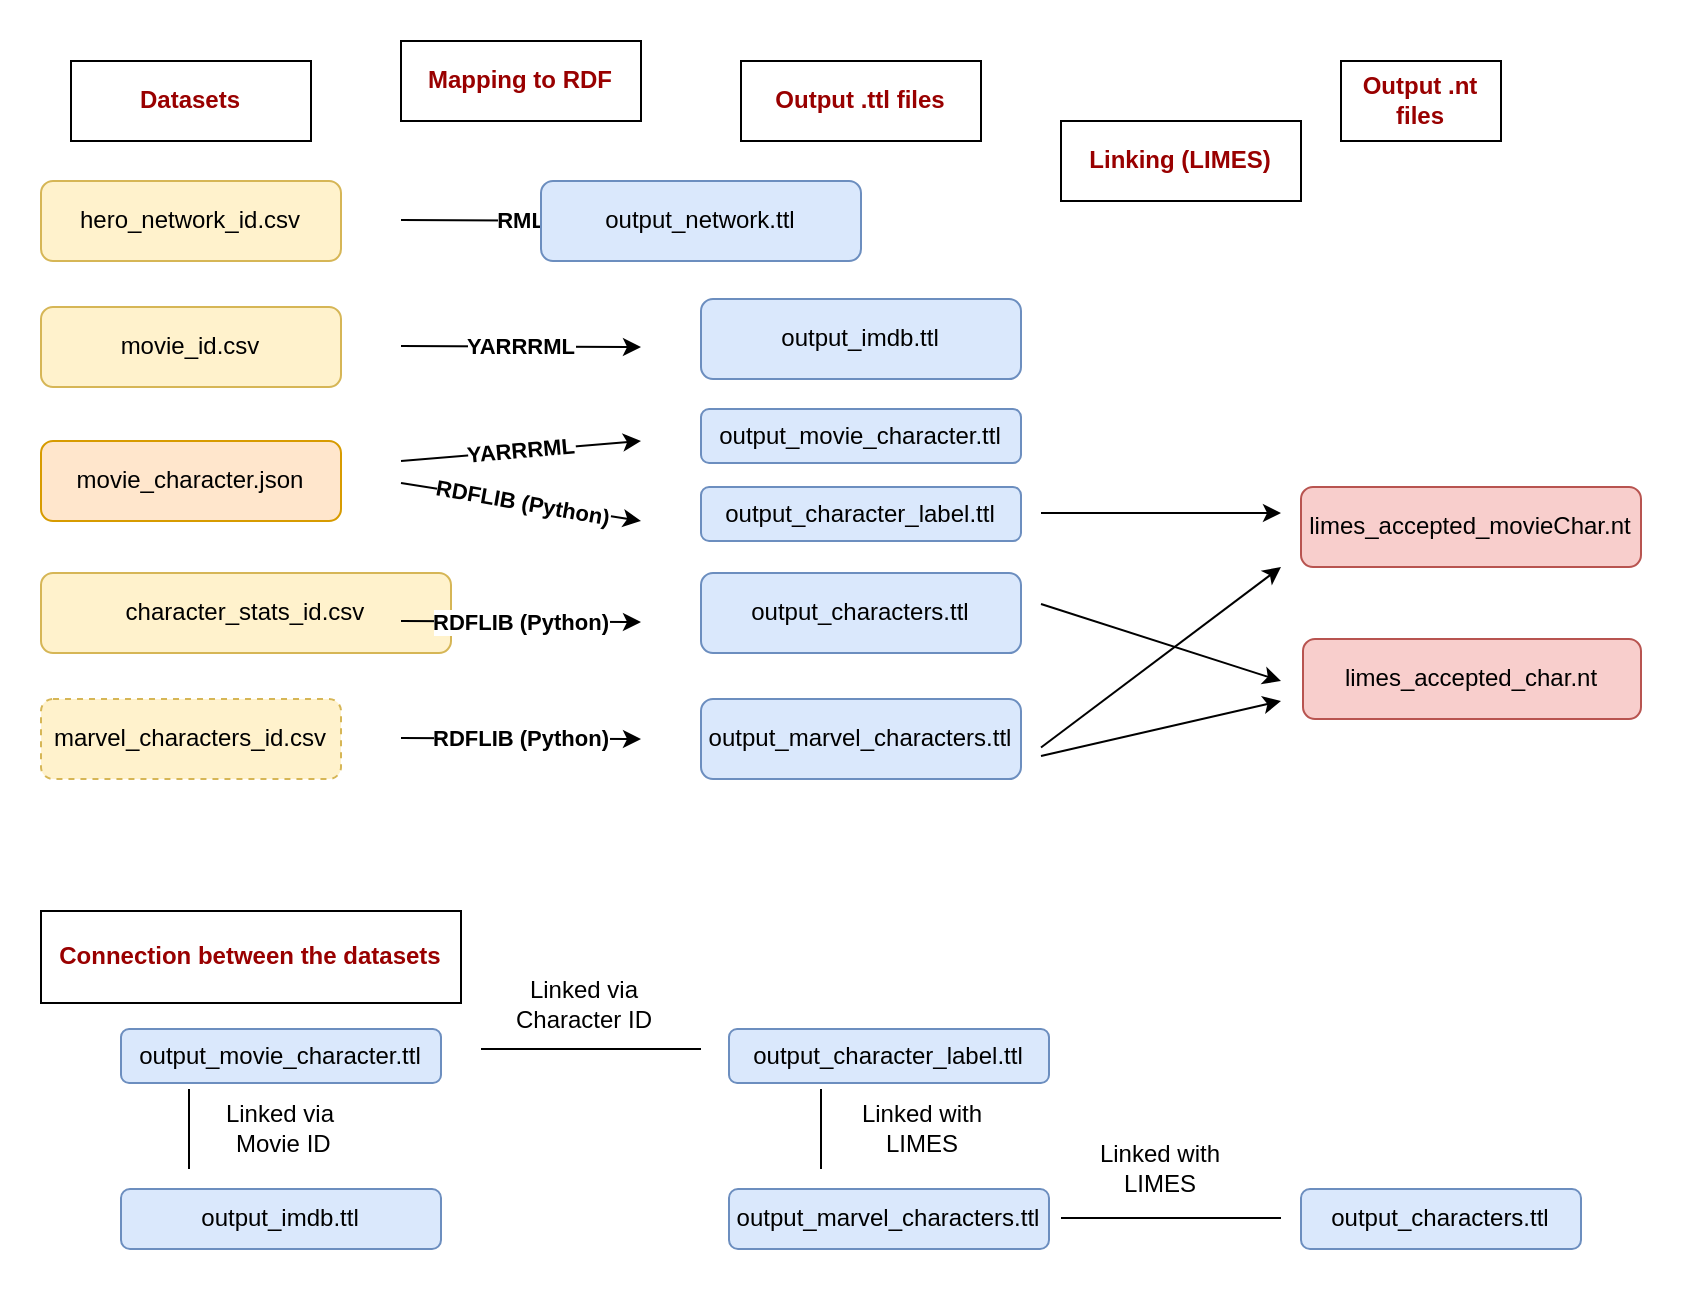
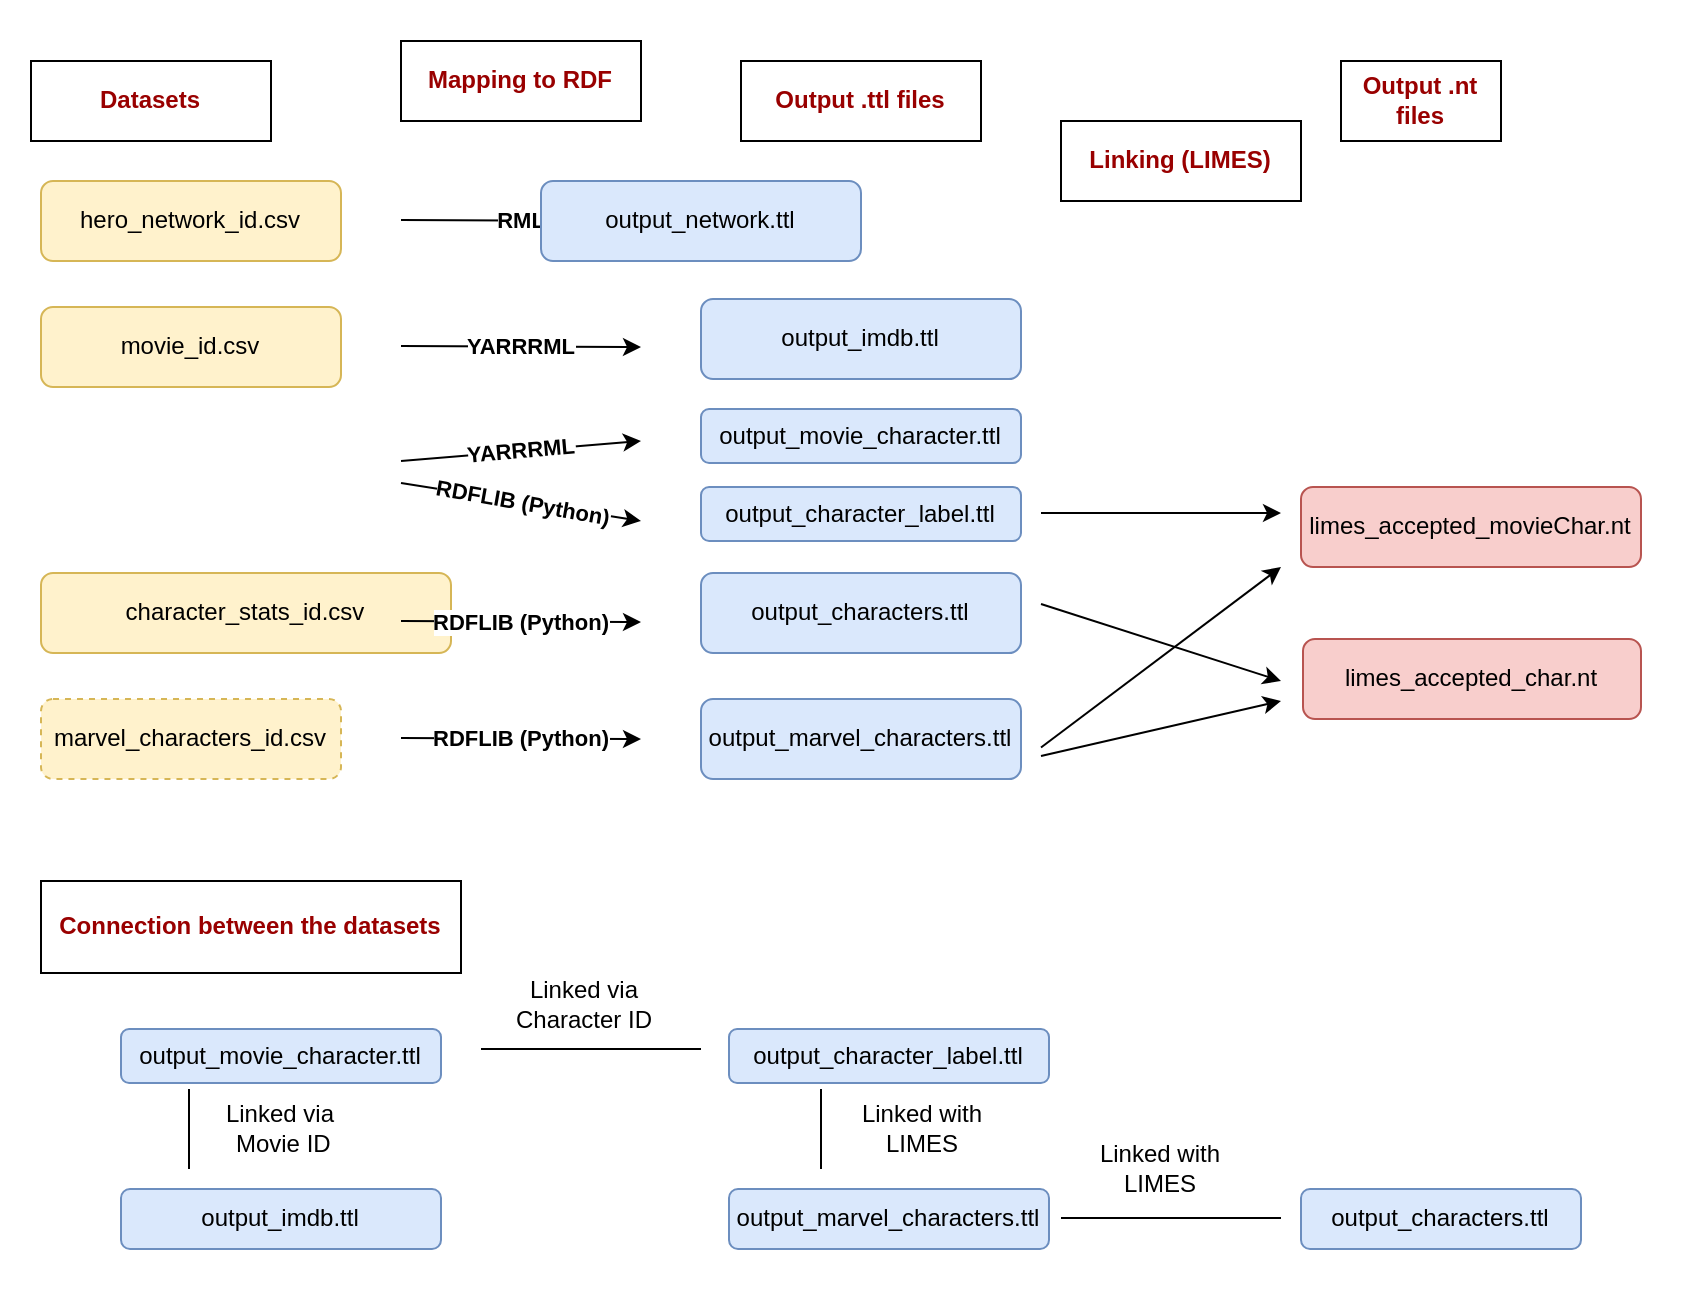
(191, 101) -> (151, 101)
(191, 481) -> none
(251, 957) -> (251, 927)
